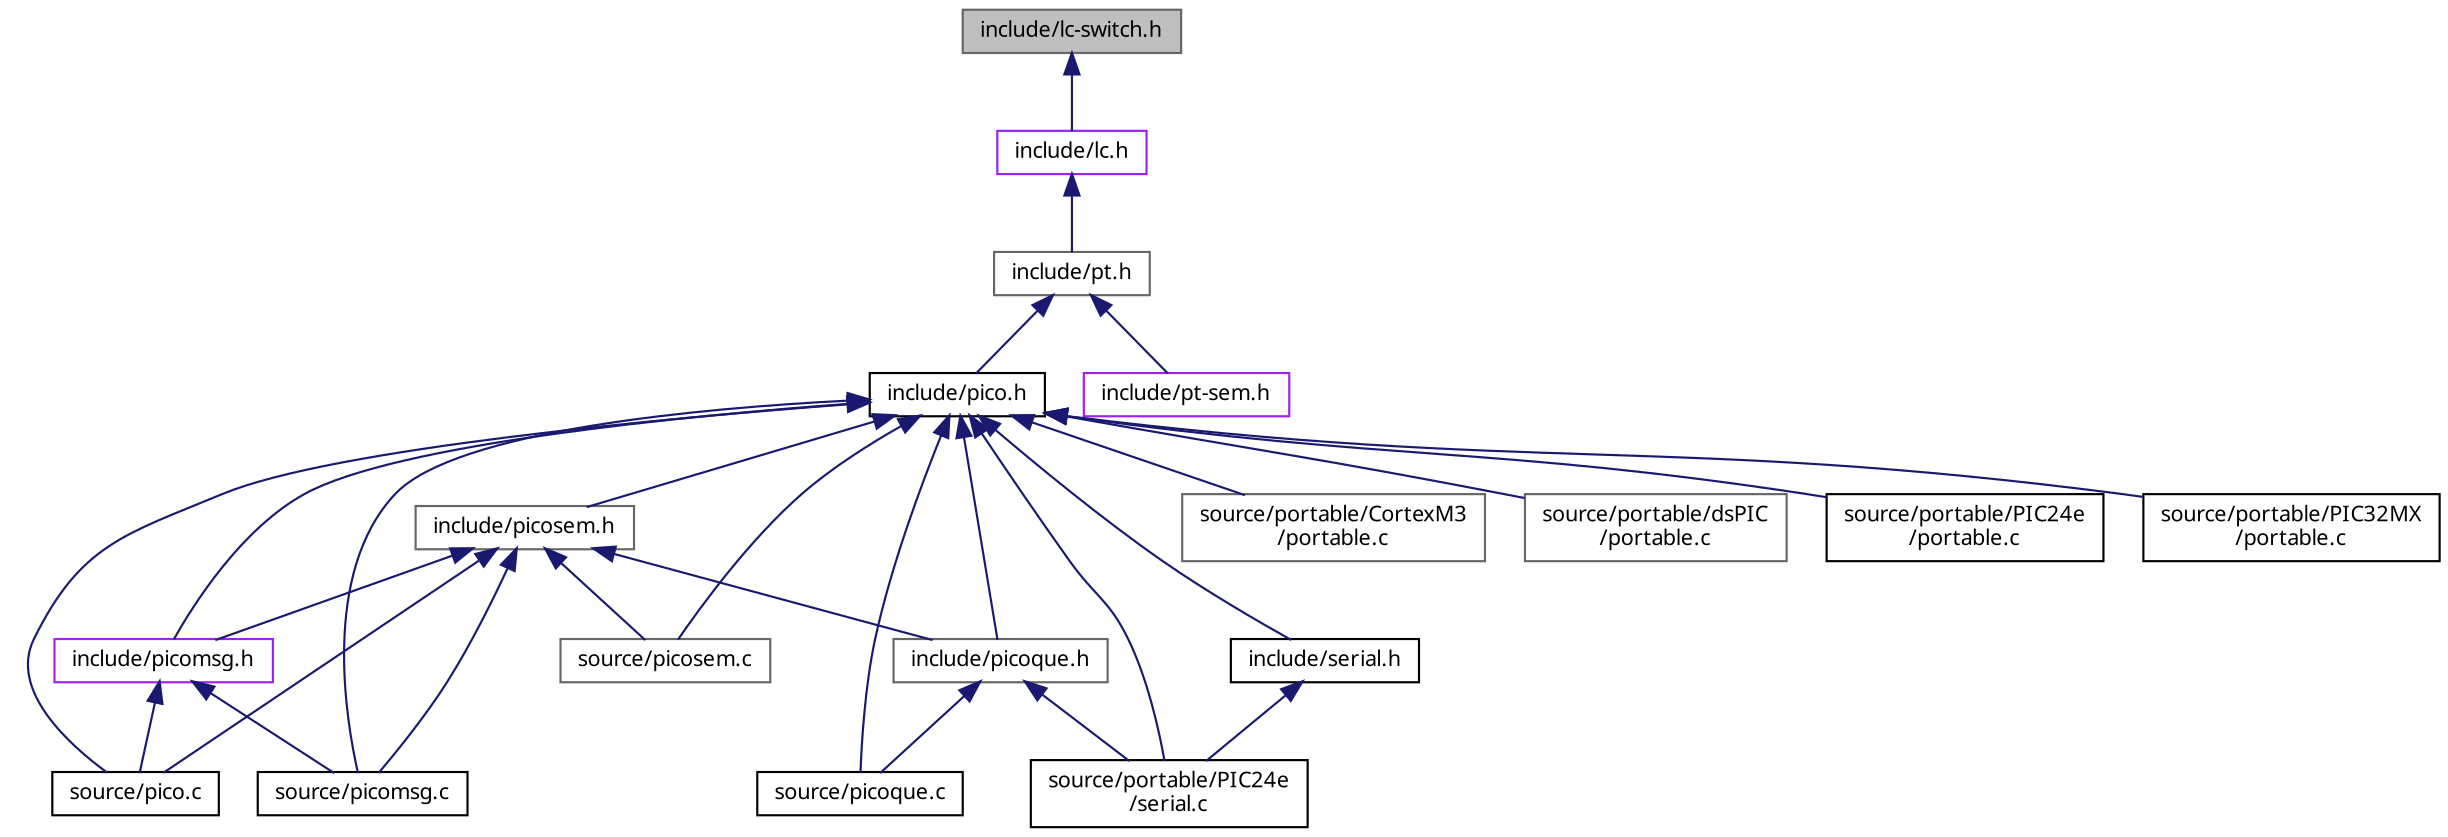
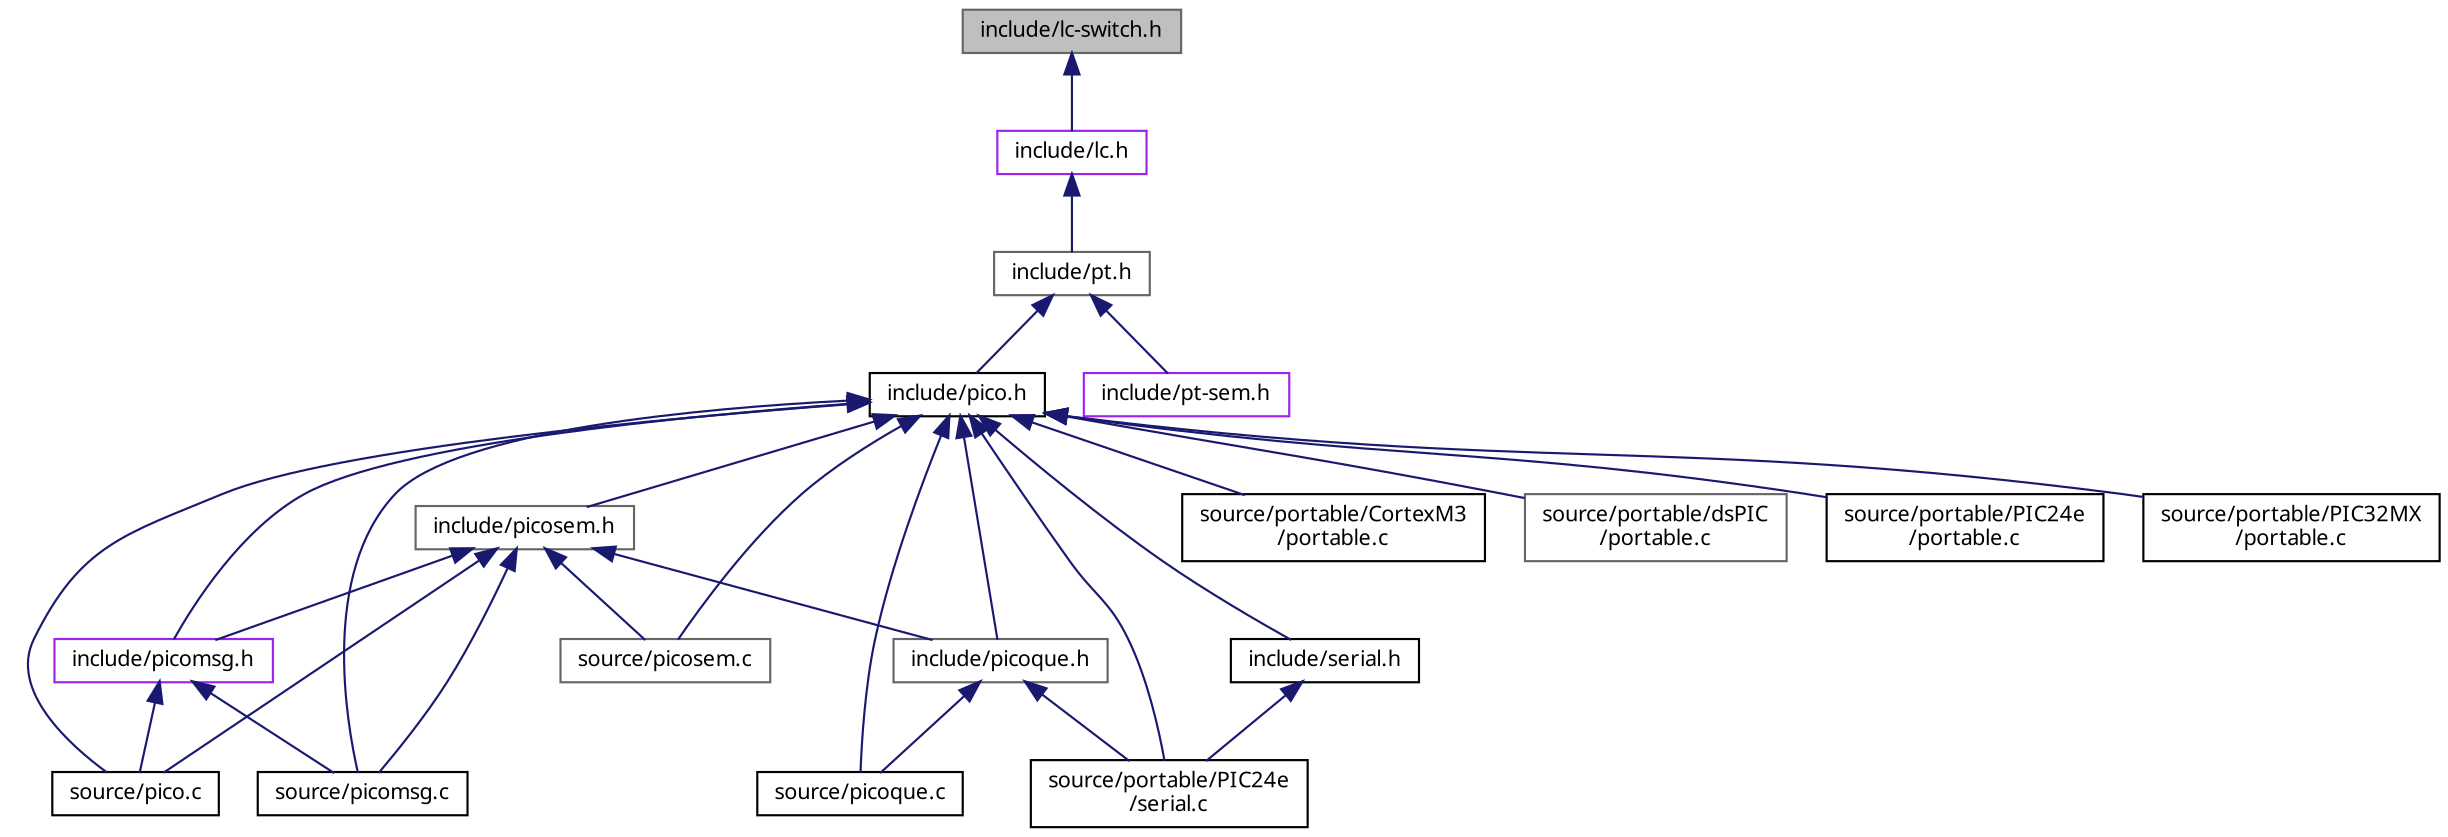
(1334, 528) -> (1334, 528)
